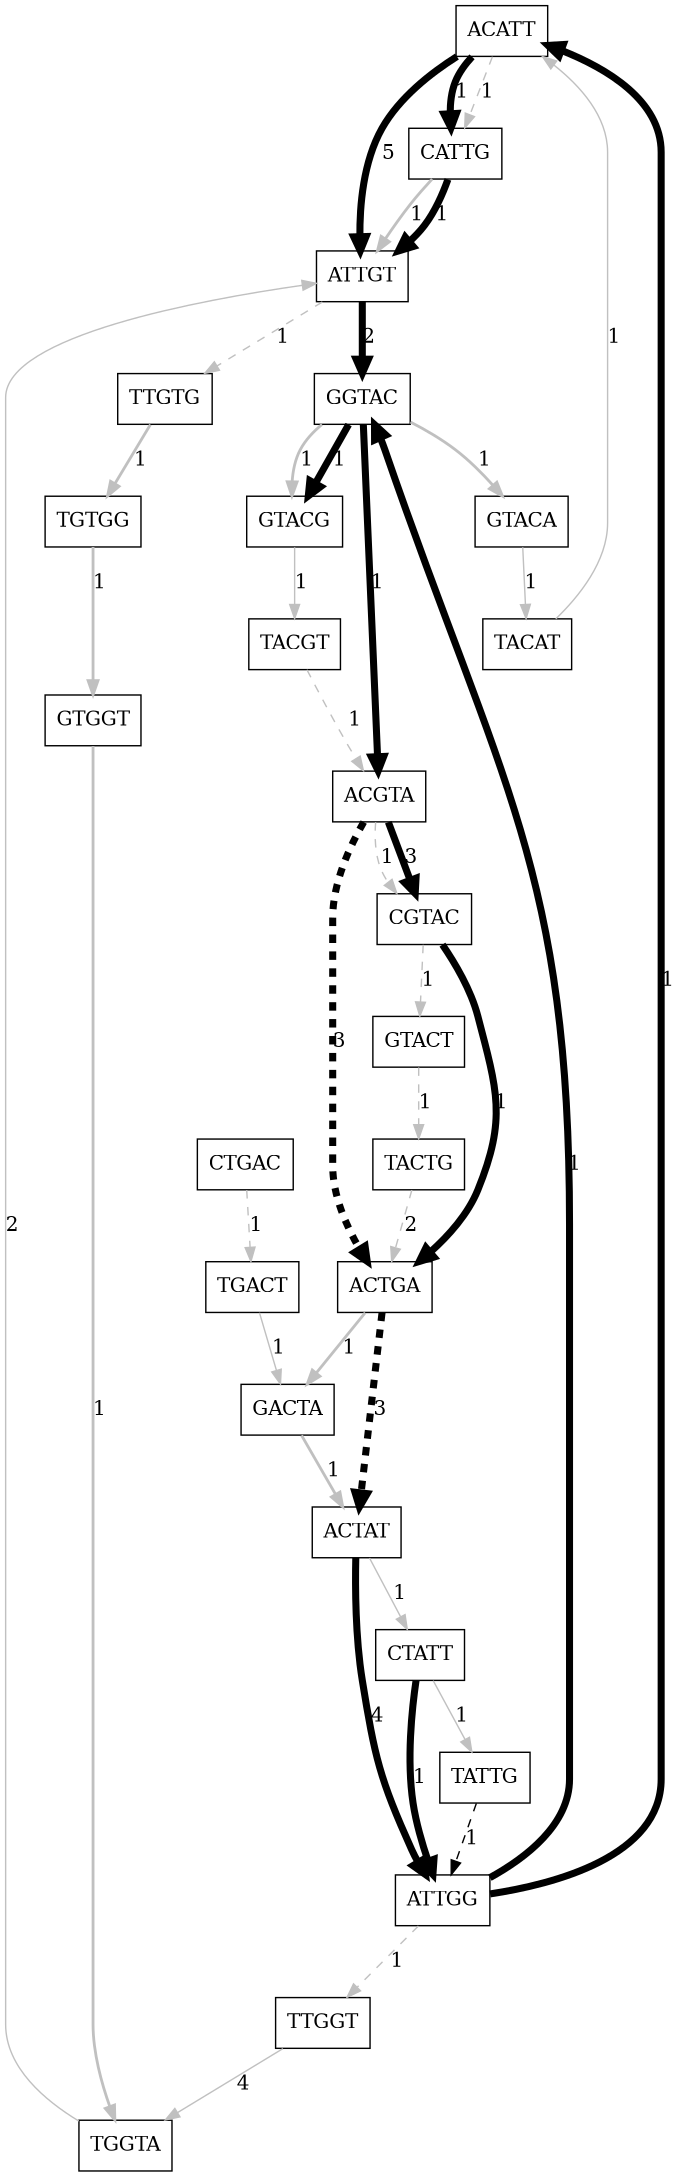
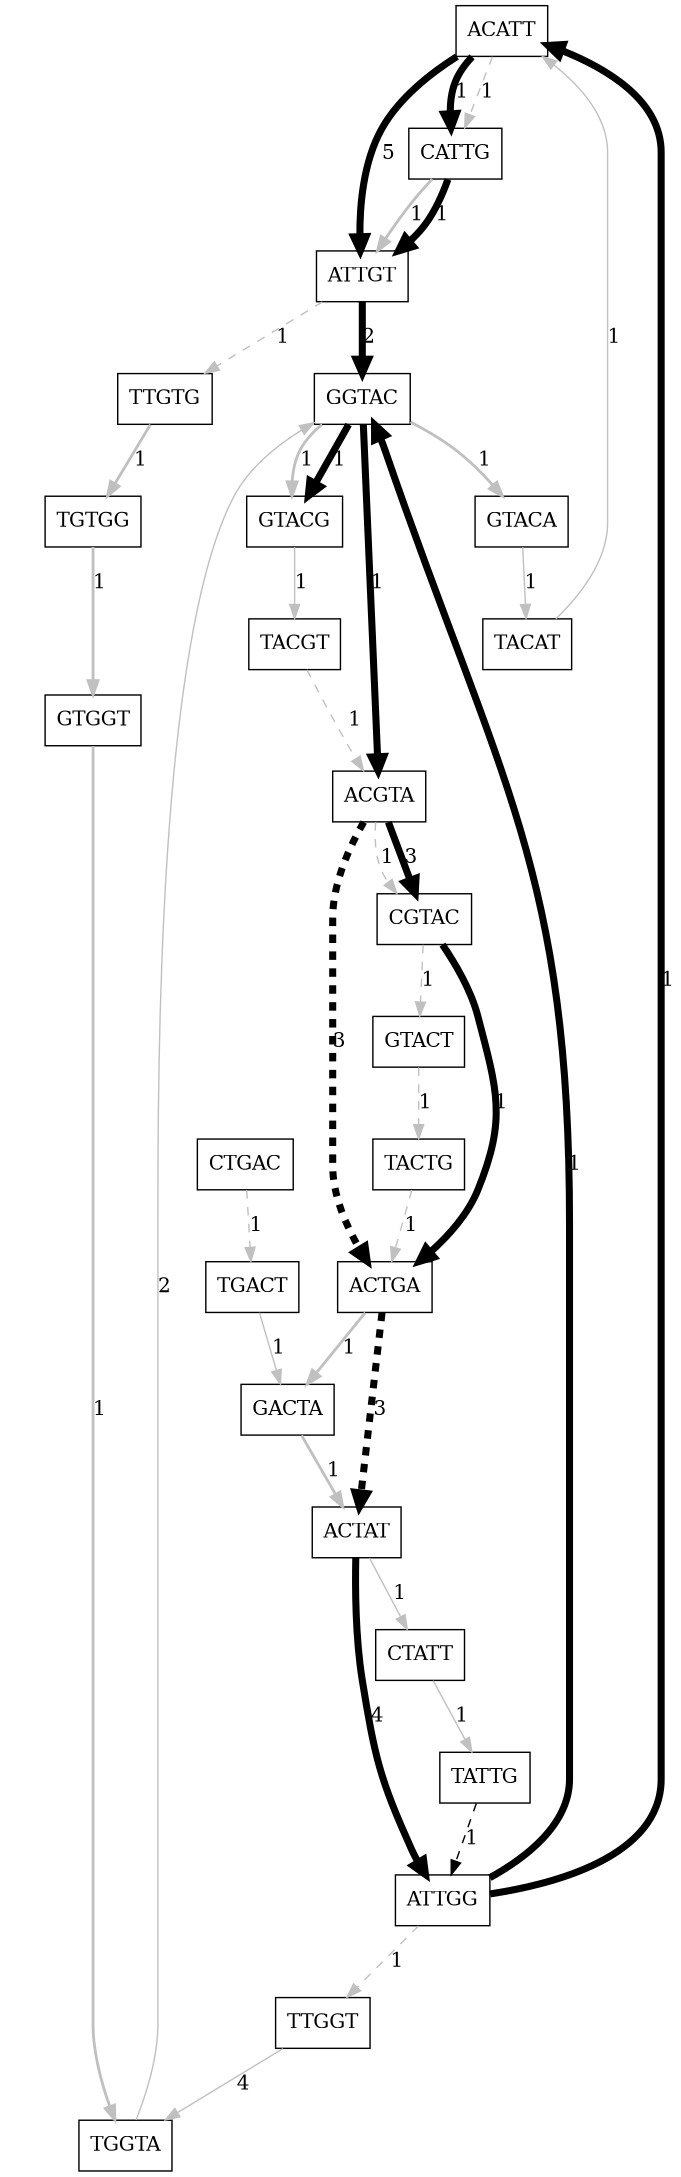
(6, 1110) -> (158, 1258)
(412, 1226) -> (412, 1226)
(410, 1772) -> none
